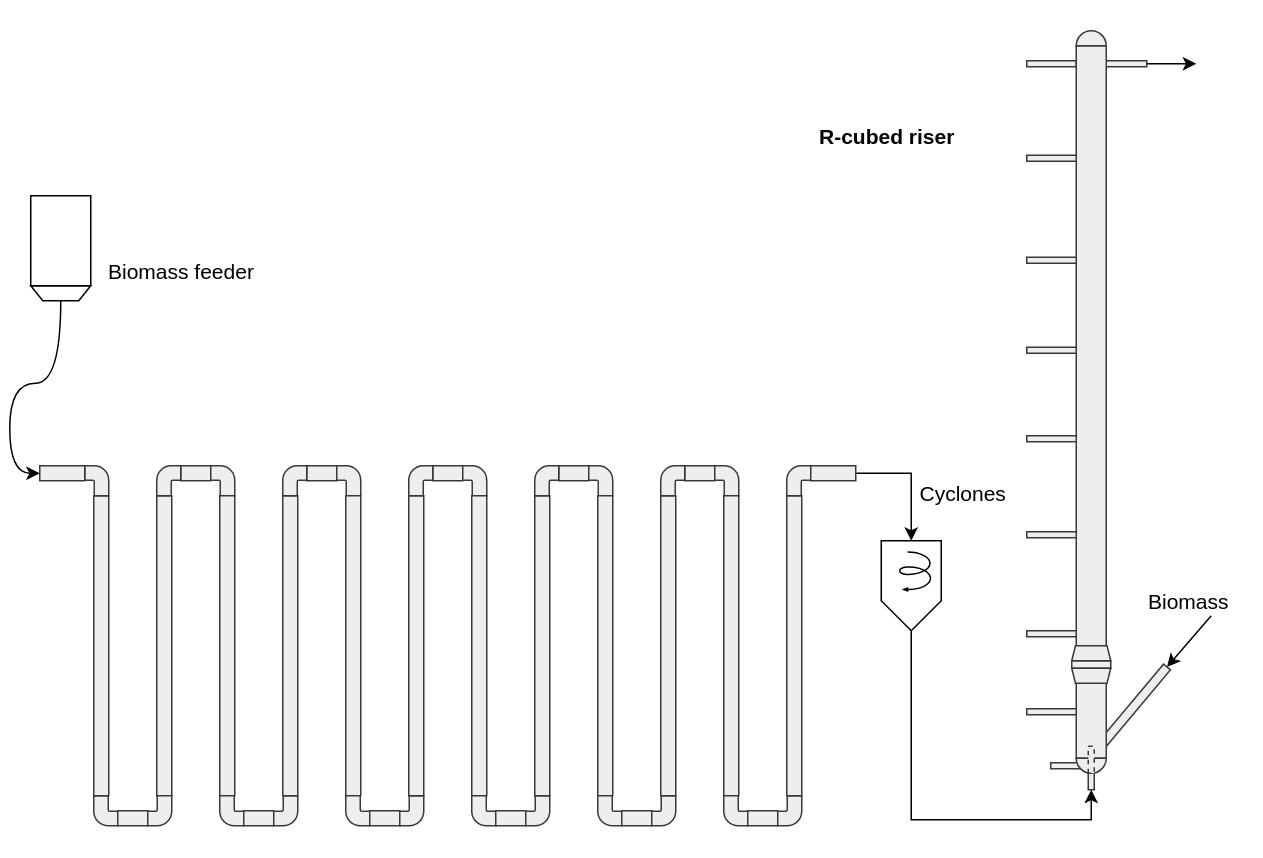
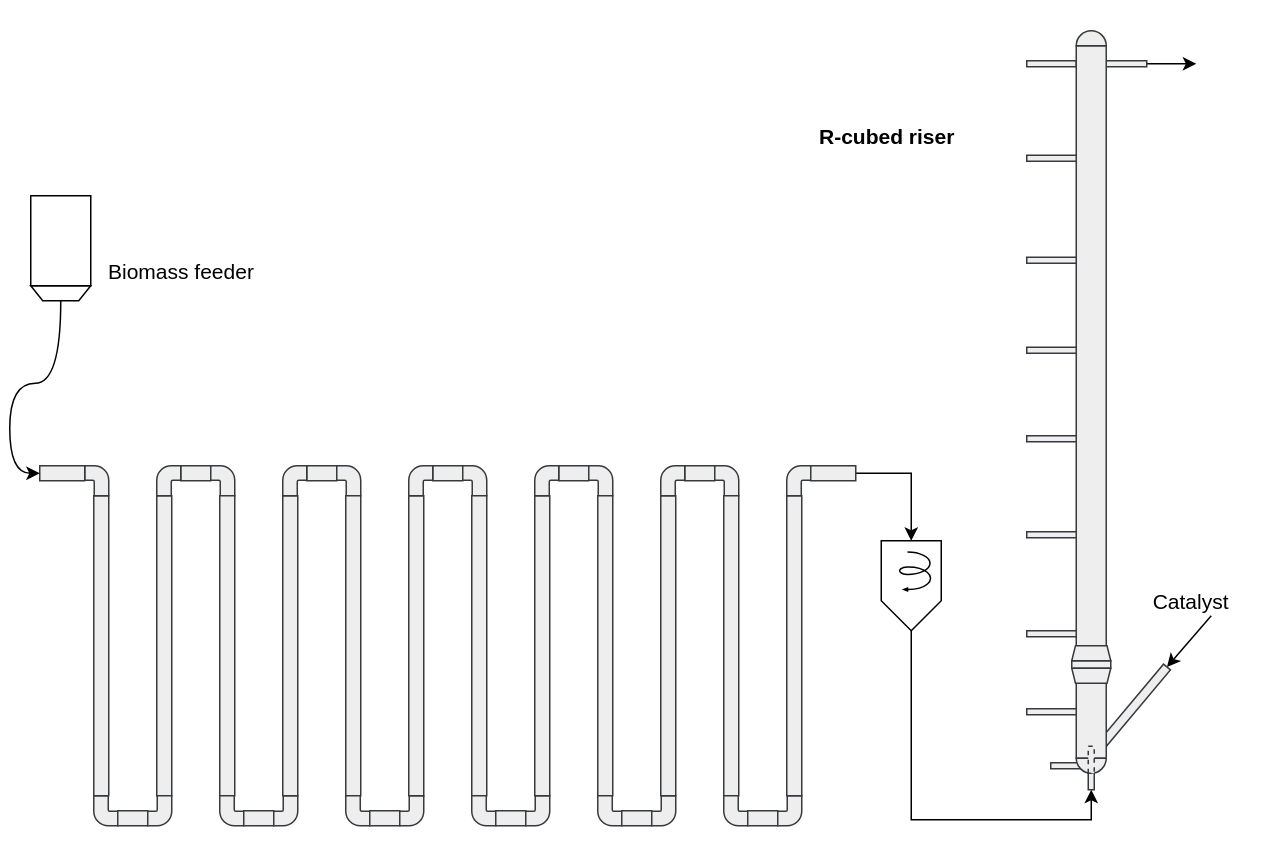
(969, 493) -> none
(1191, 603) -> (1185, 603)
